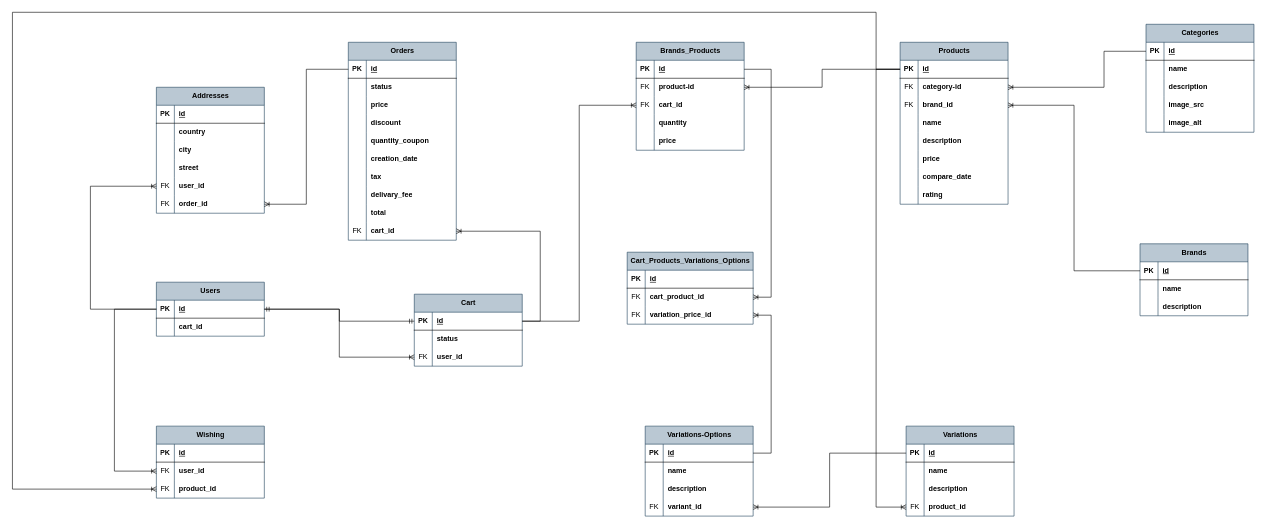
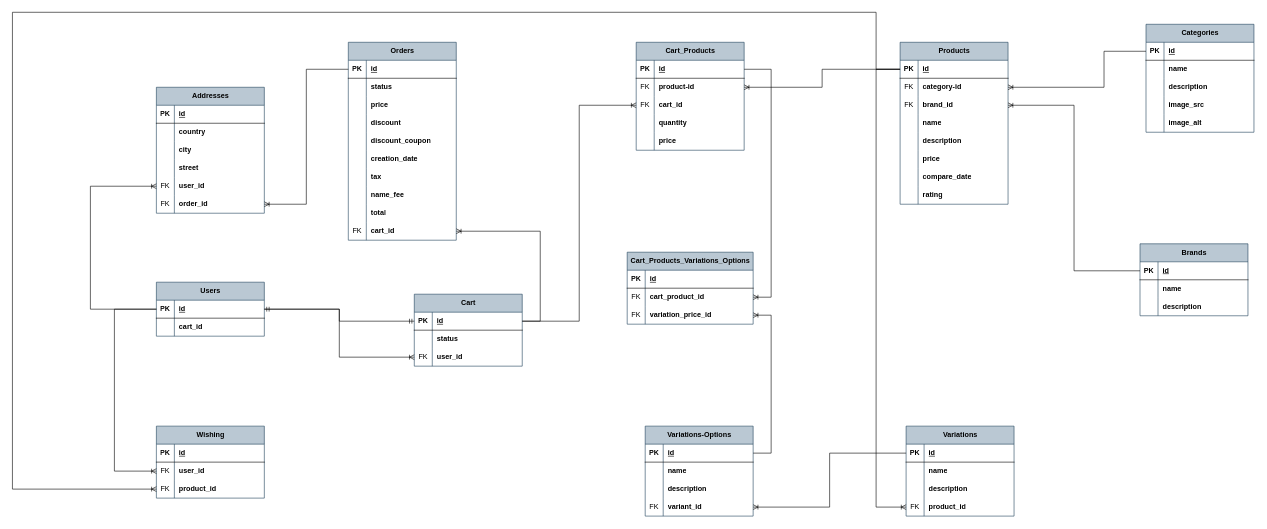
(691, 51) -> (691, 51)
(400, 141) -> (400, 141)
(393, 195) -> (387, 195)
